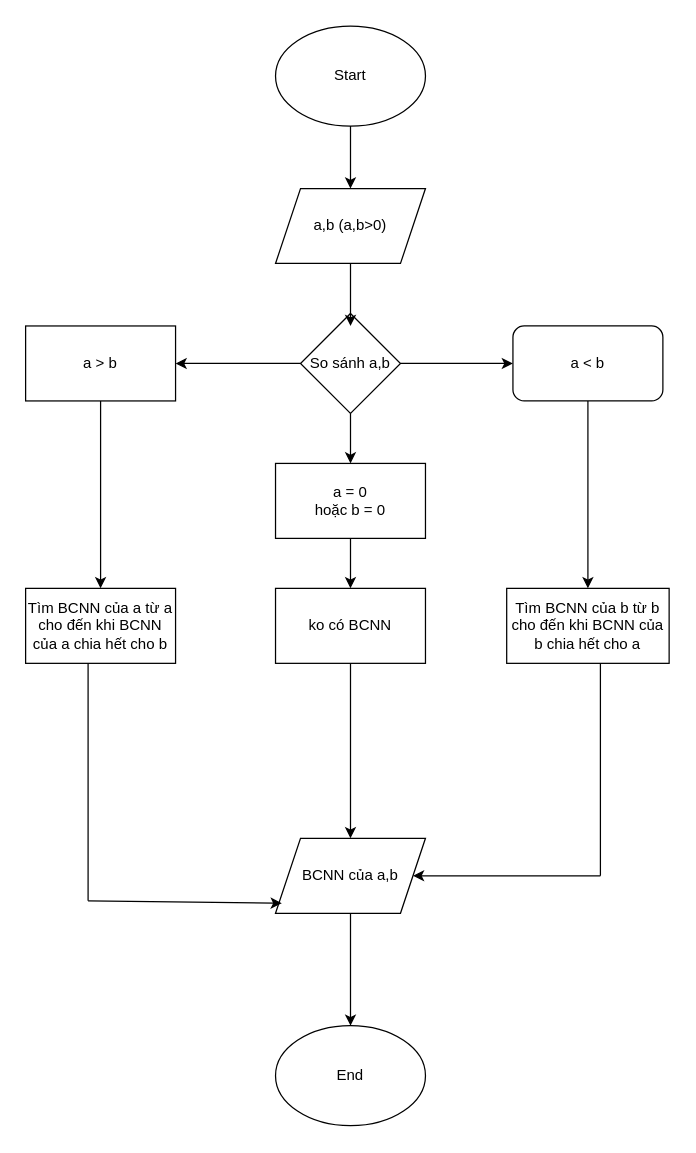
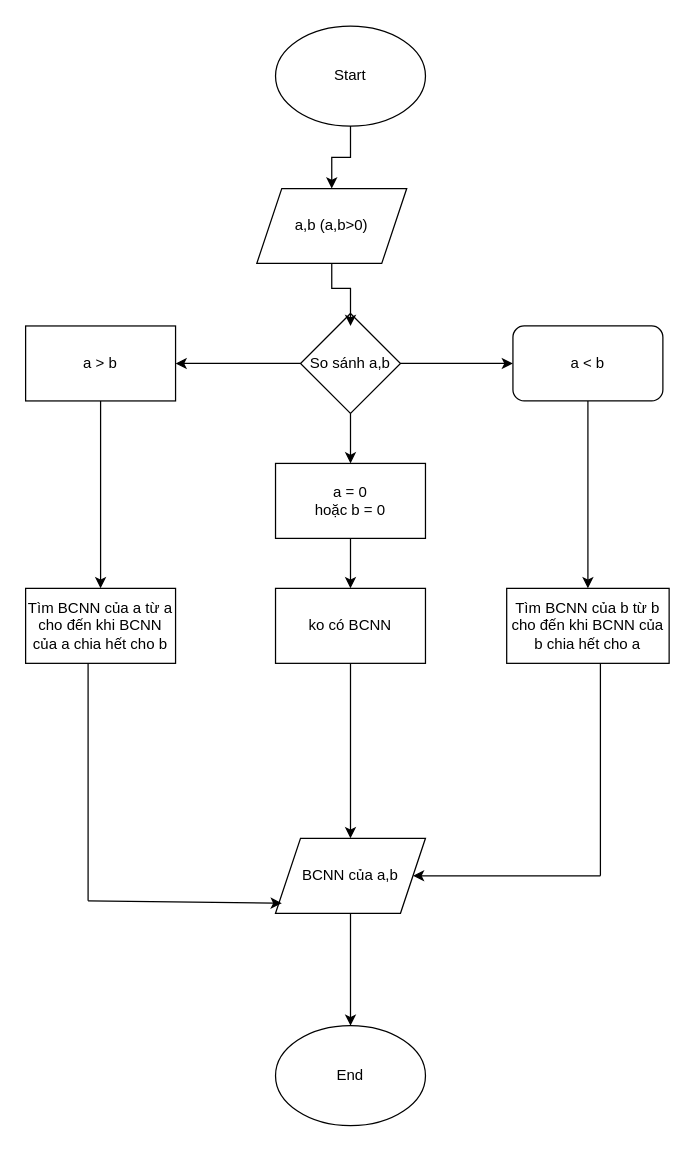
(351, 226) -> (332, 226)
